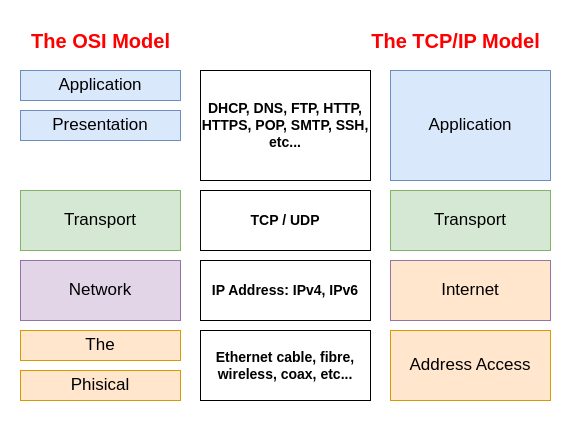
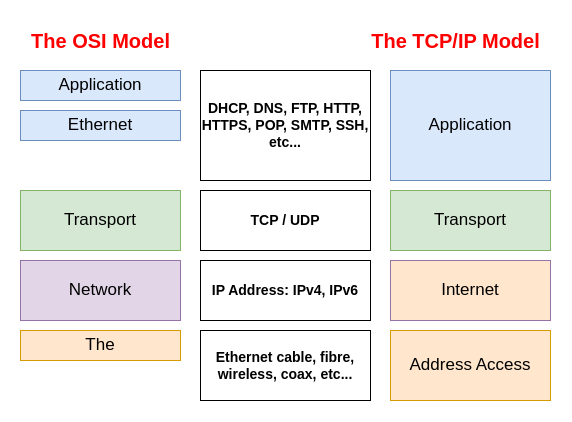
(101, 126) -> (101, 126)
(101, 386) -> none
